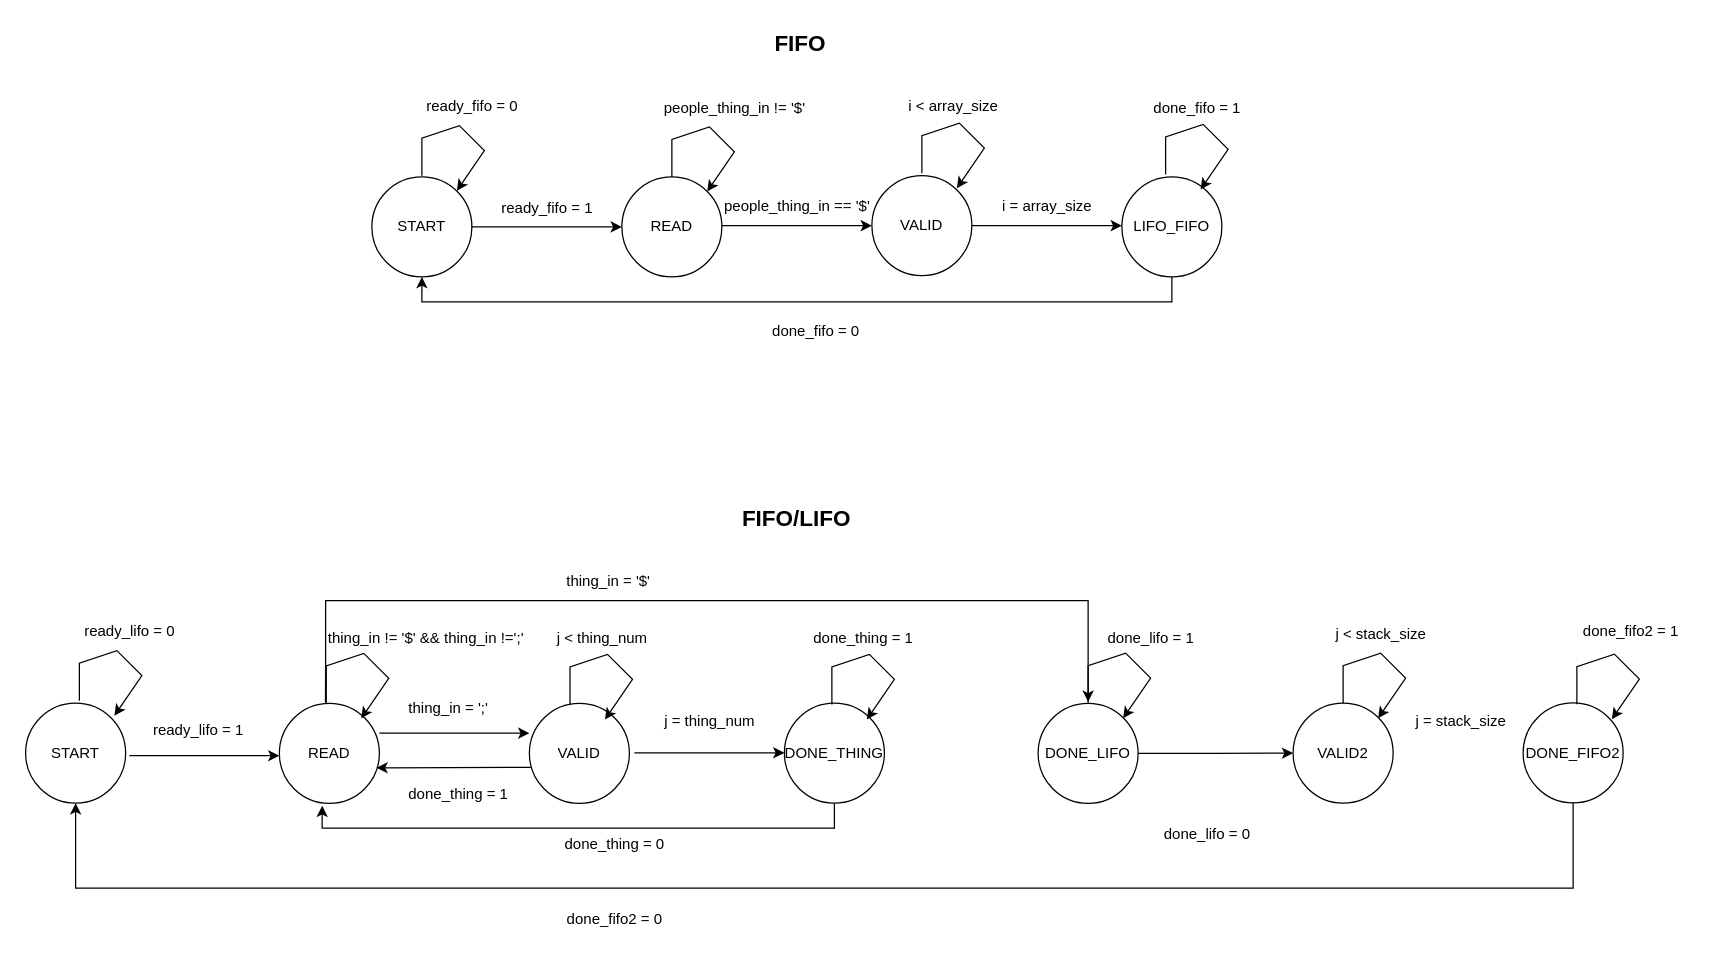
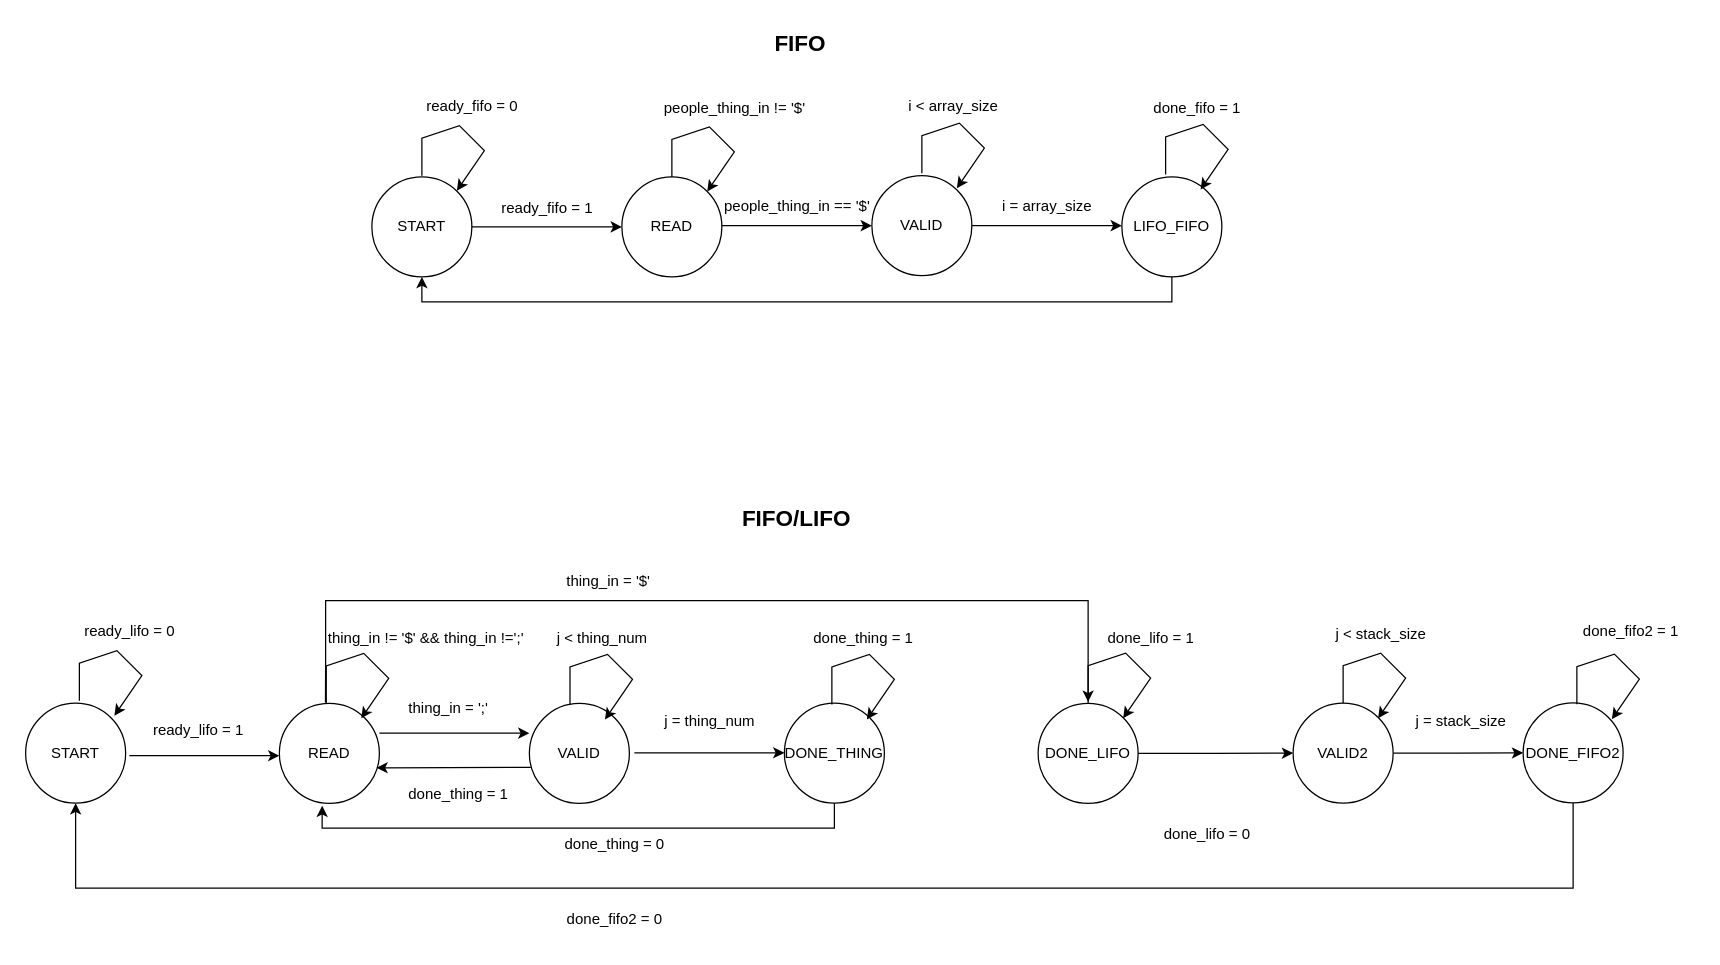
(816, 332) -> none
none -> (1454, 753)
